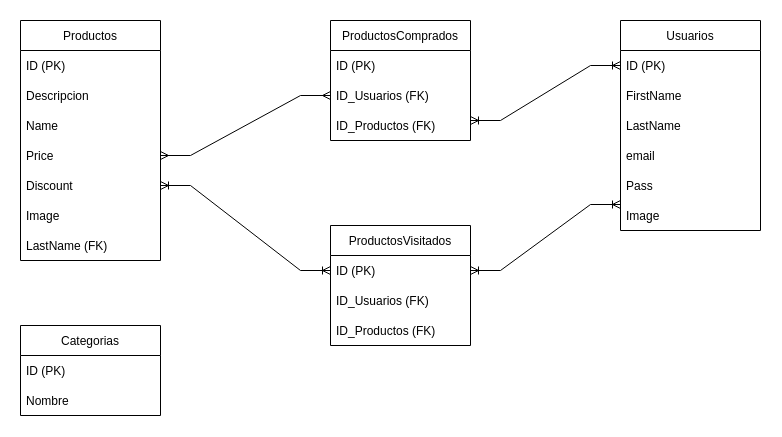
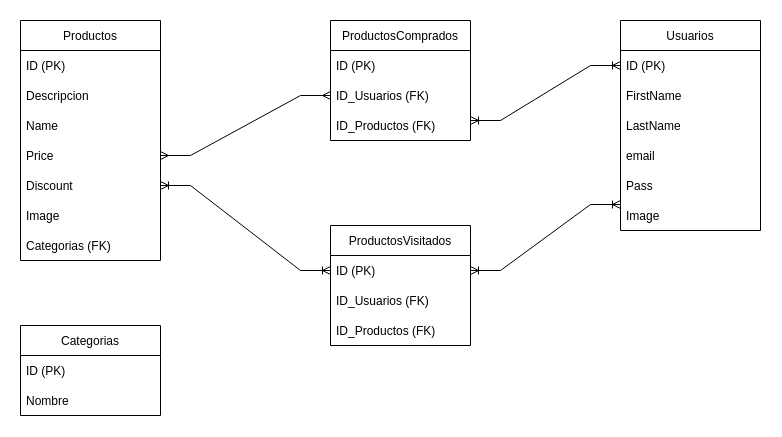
(68, 246) -> (73, 246)
